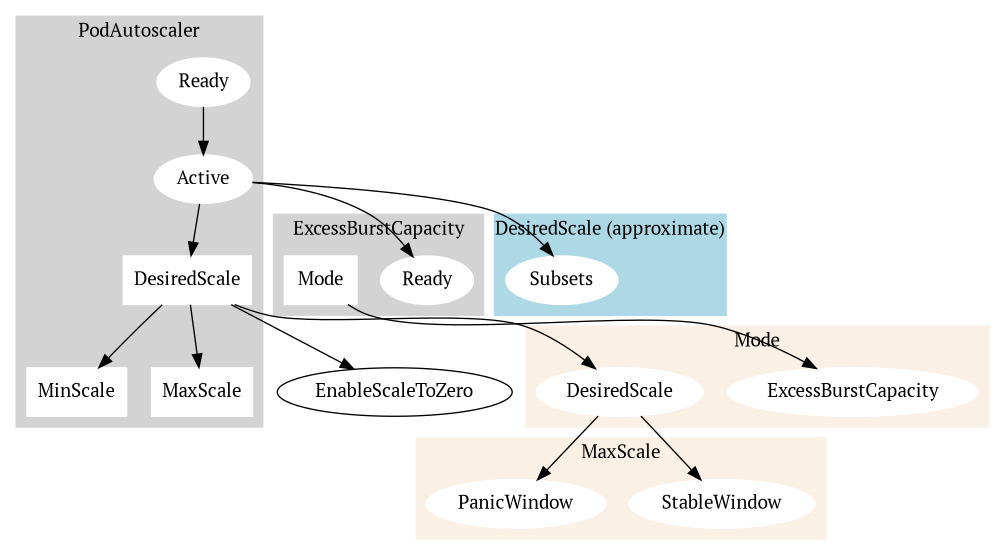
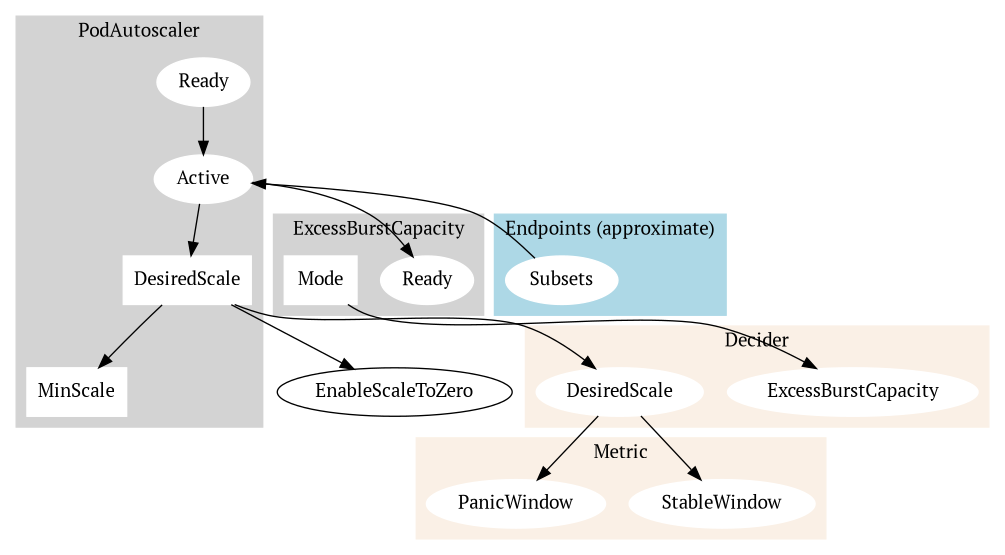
(404, 194) -> (409, 198)
(610, 230) -> (610, 230)
(757, 342) -> (757, 342)
(202, 392) -> none
(621, 453) -> (621, 453)
